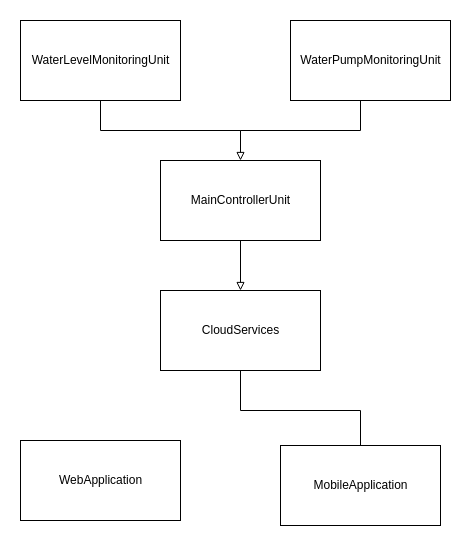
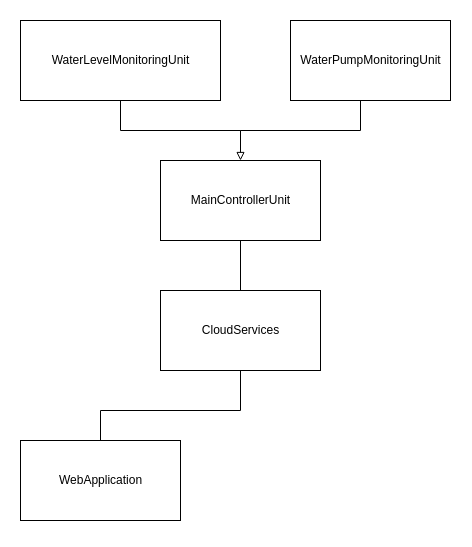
(101, 61) -> (121, 61)
(241, 281) -> (241, 284)
none -> (155, 411)
(319, 411) -> none
(361, 486) -> none
